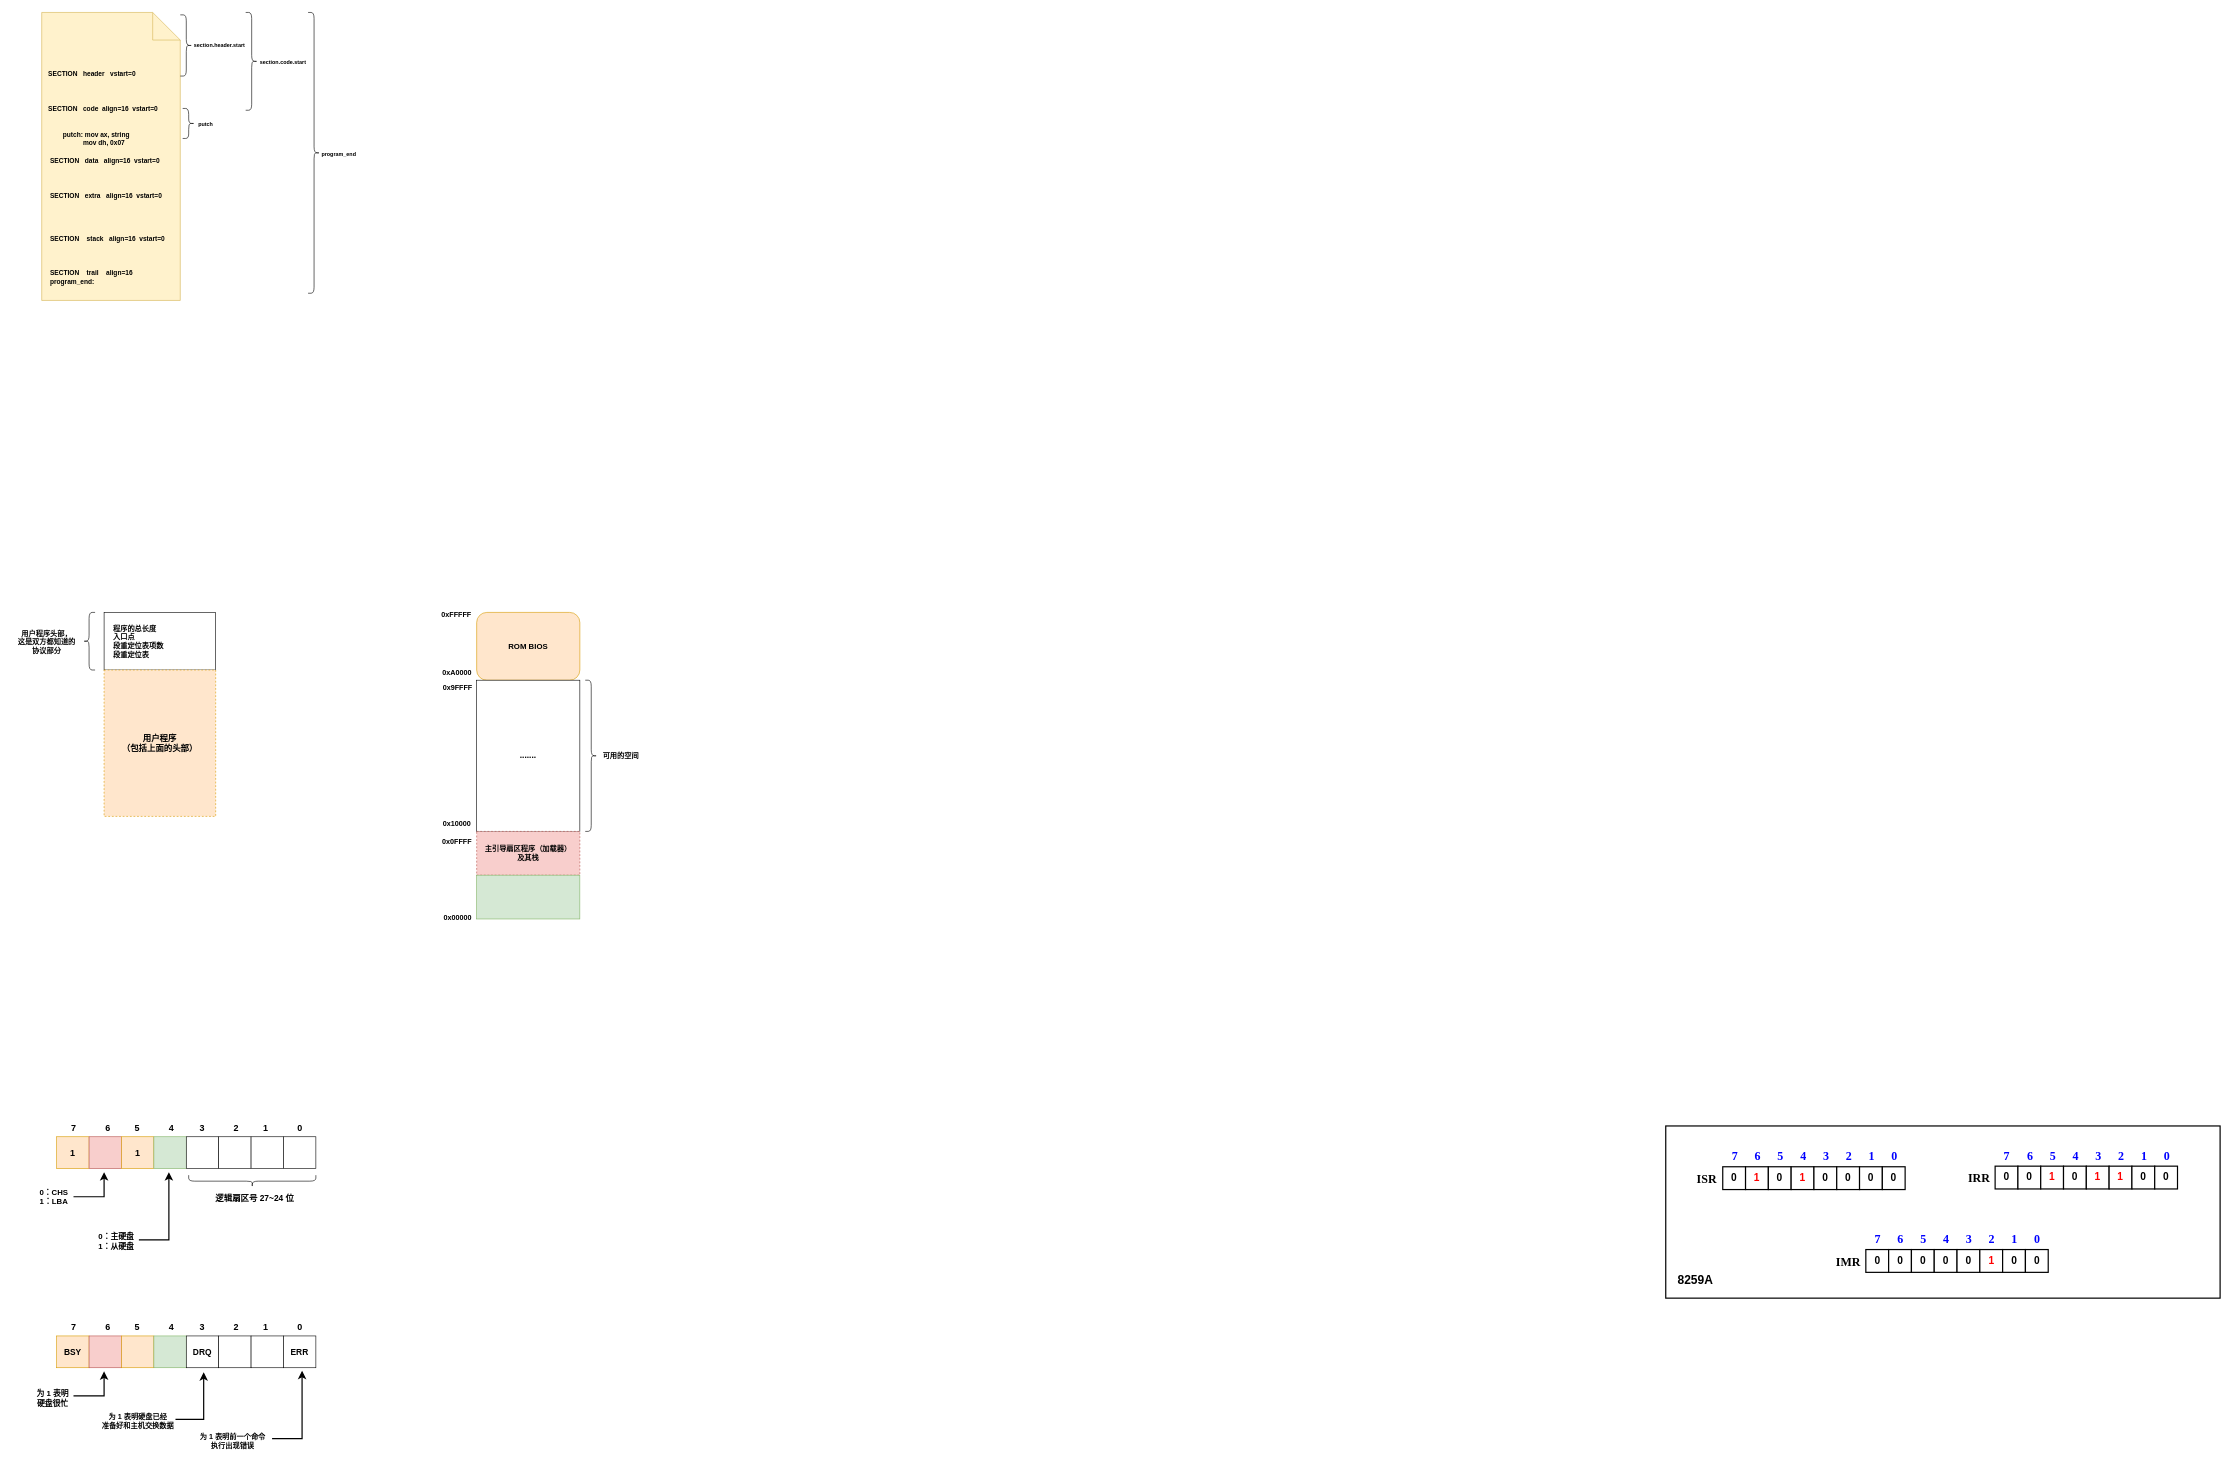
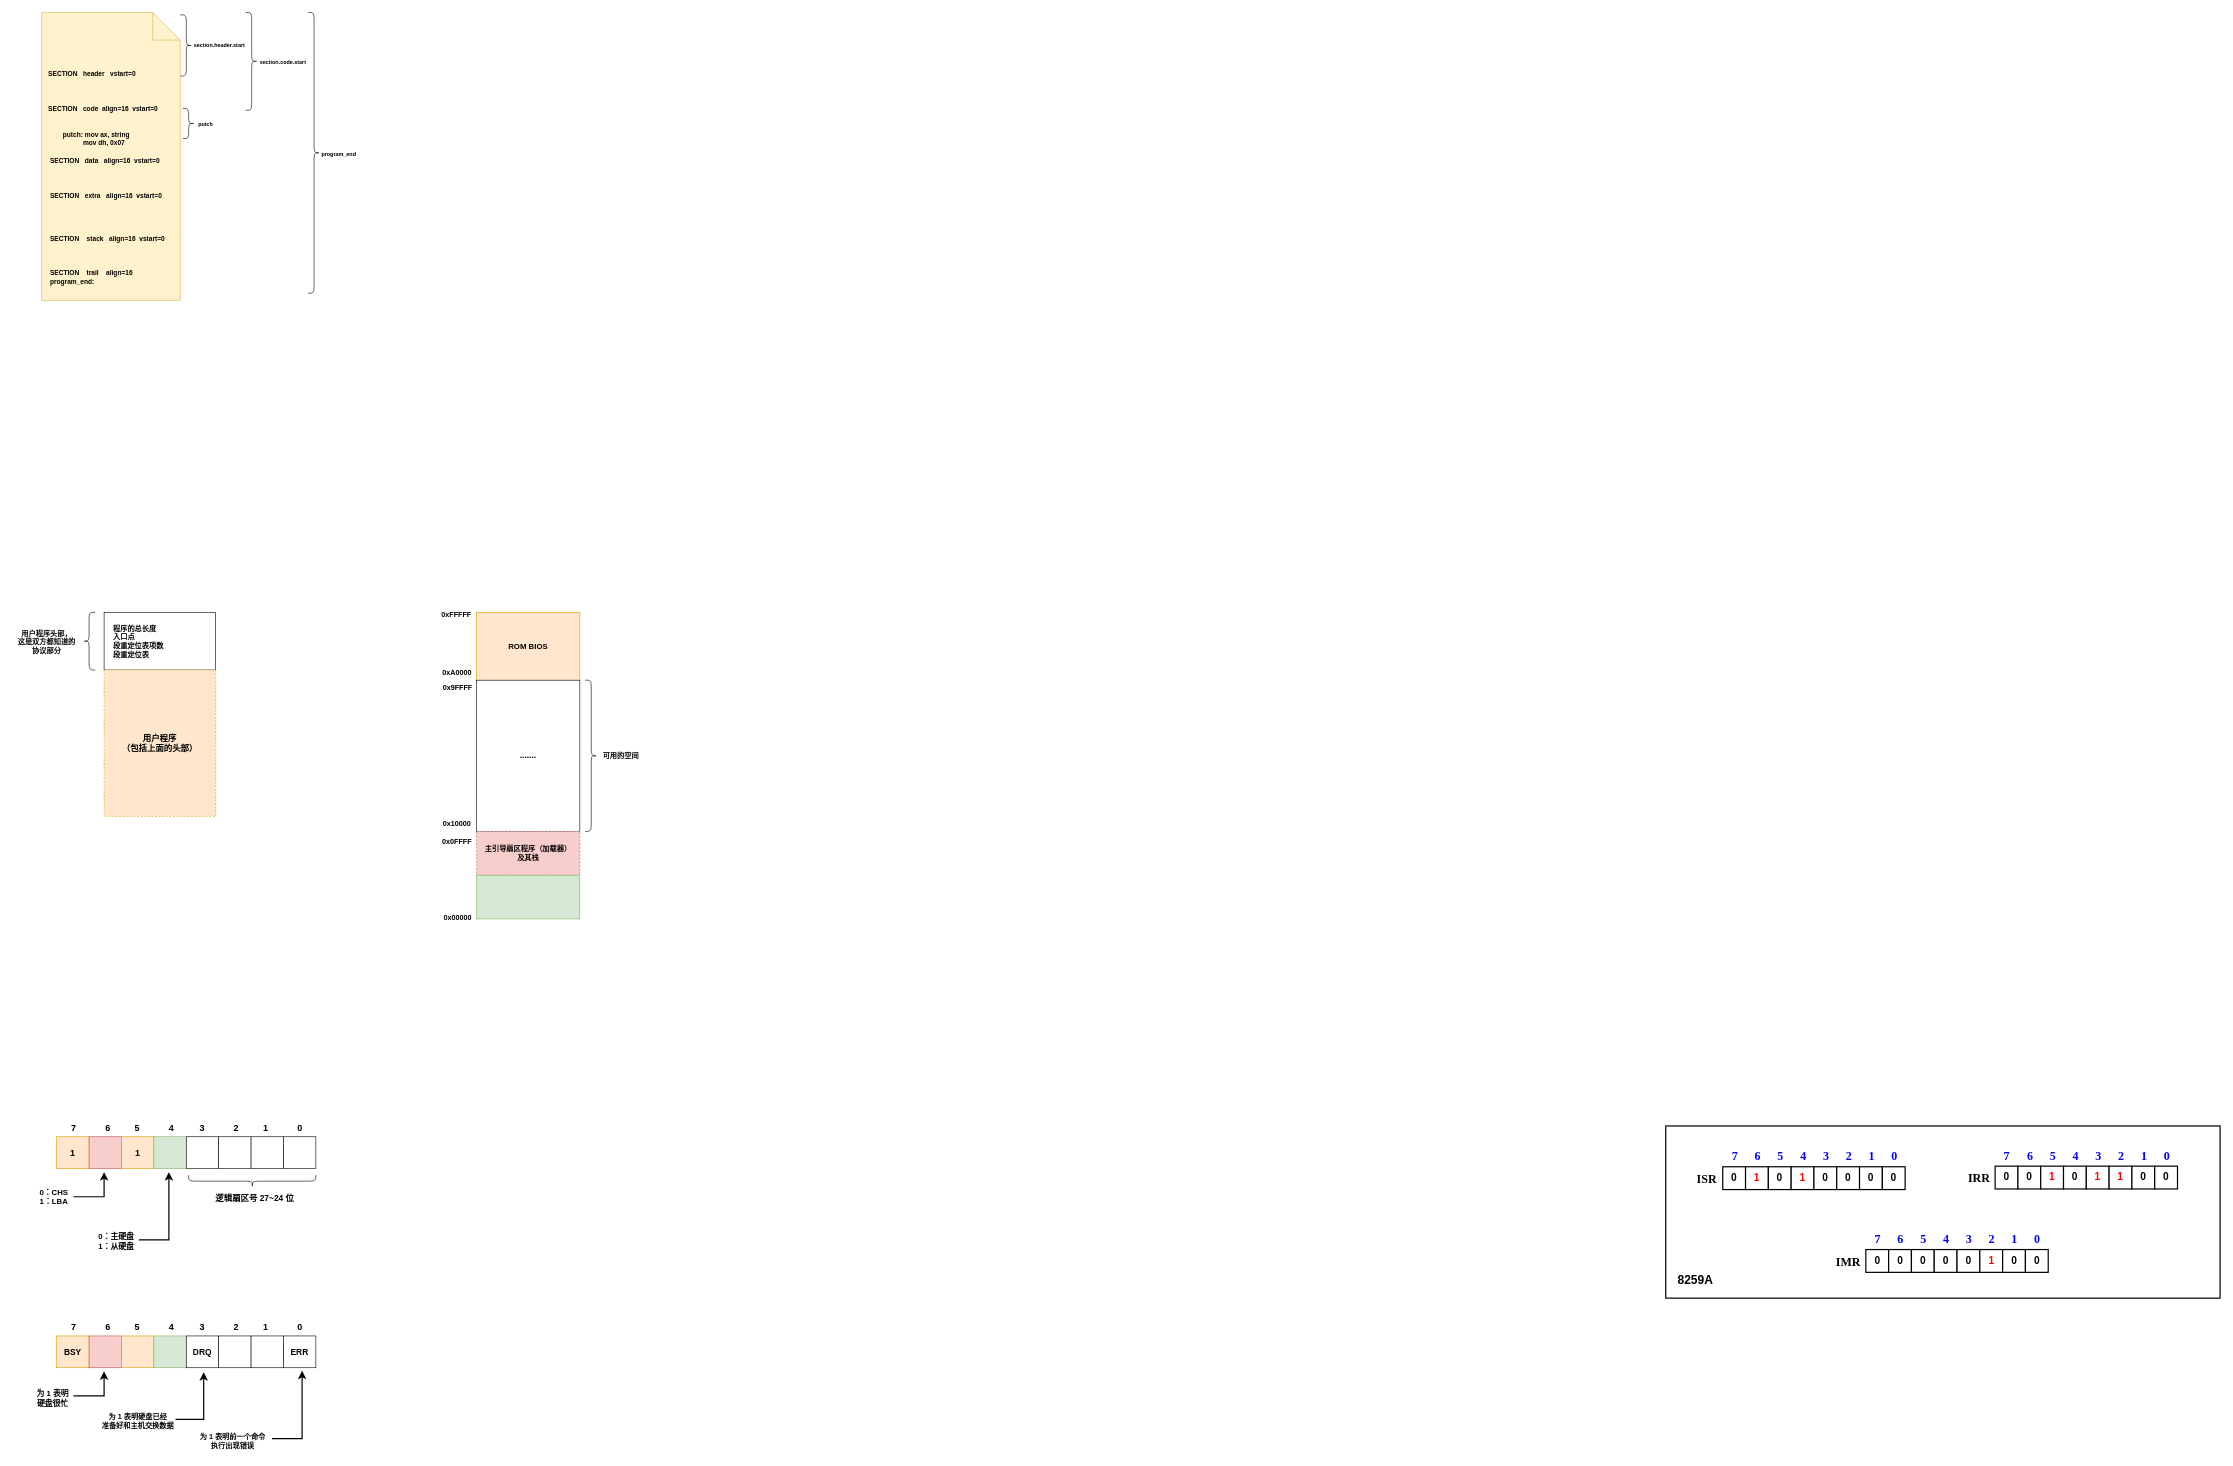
(528, 646) -> (528, 646)
